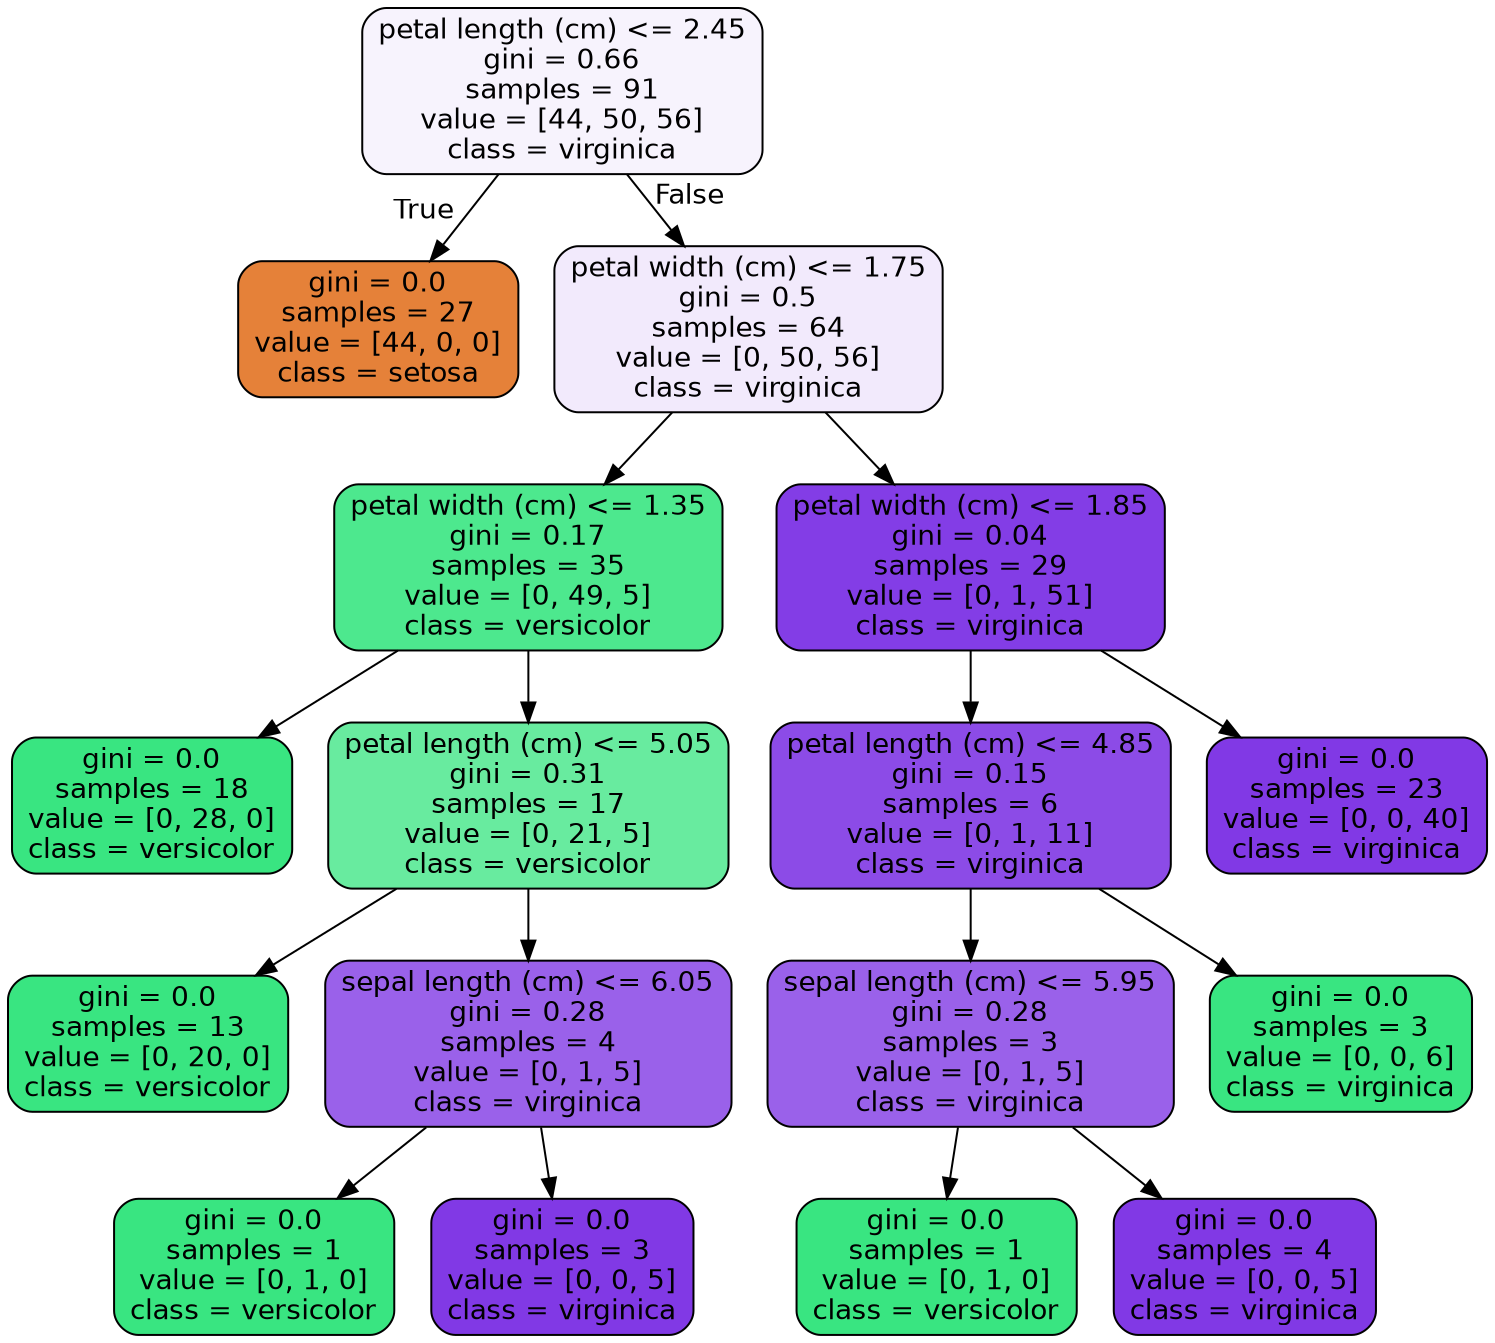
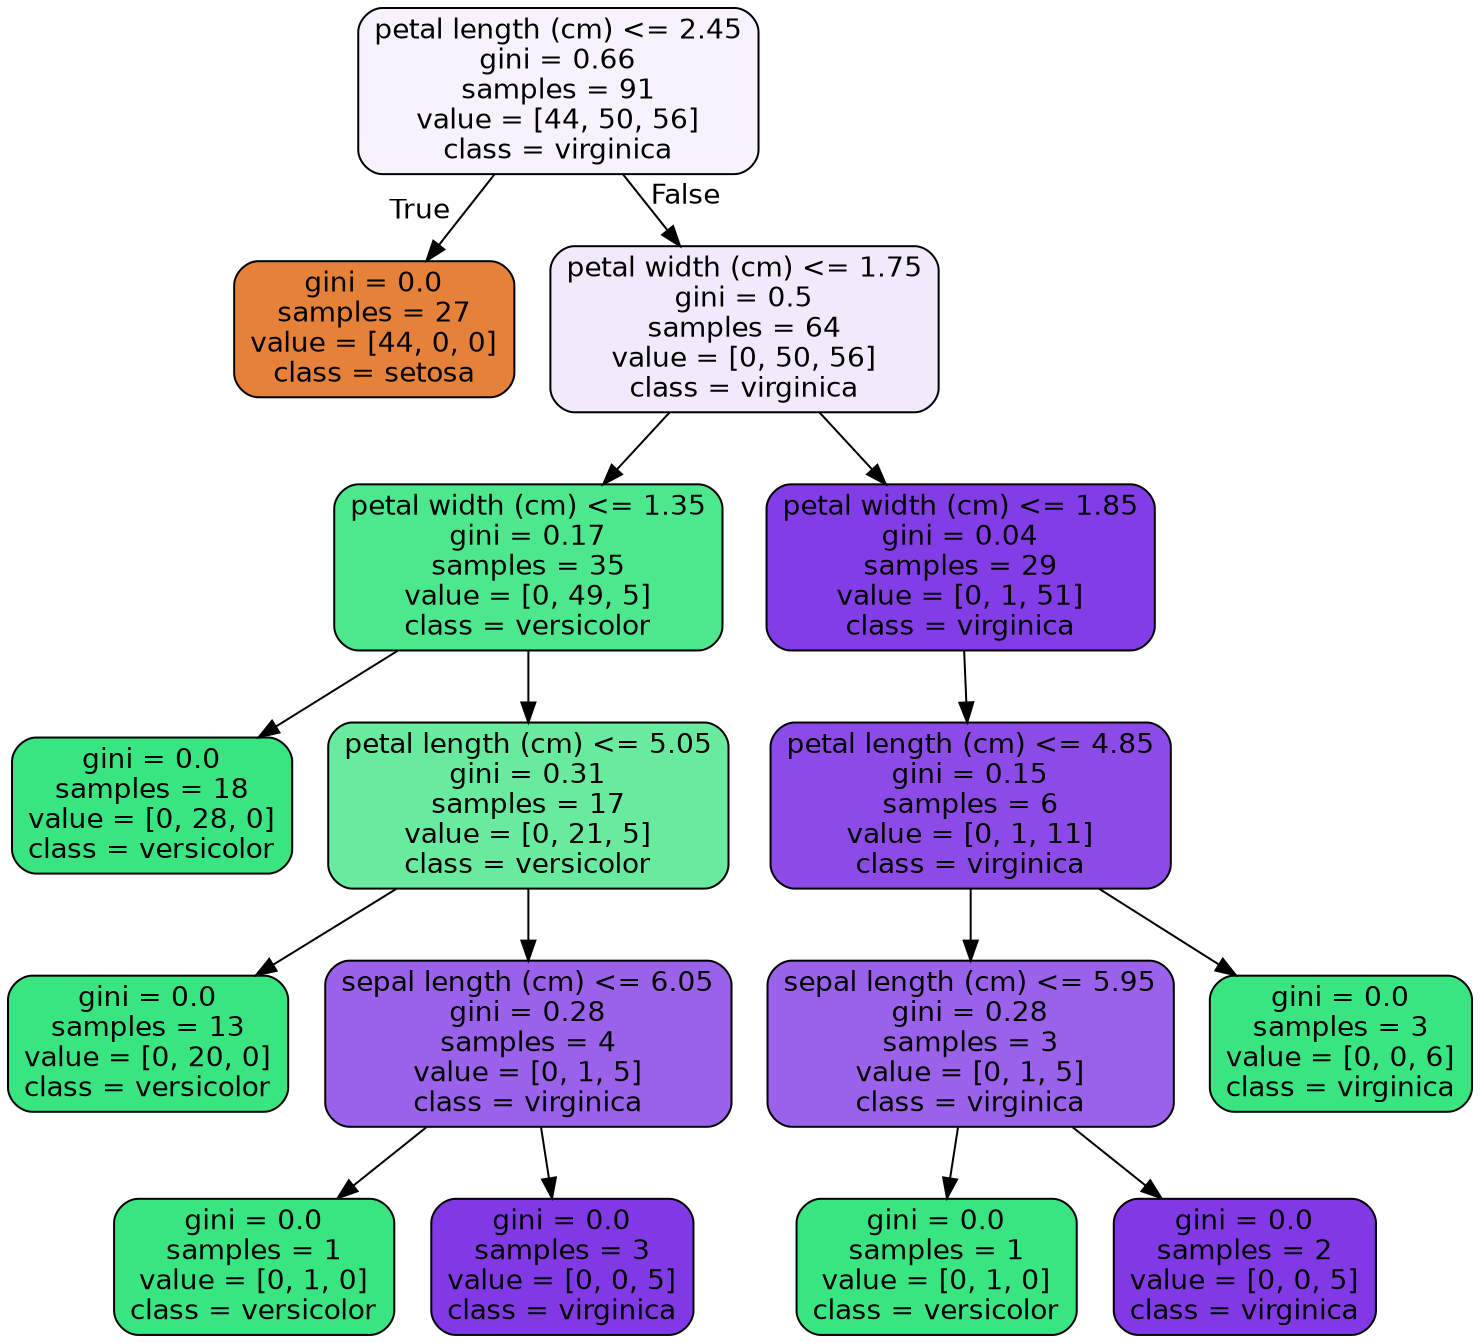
(1347, 806) -> none
(1245, 1267) -> (1245, 1267)
